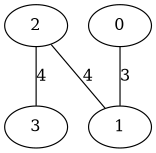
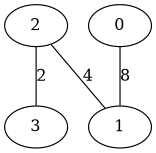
(42, 76) -> (42, 76)
(126, 76) -> (126, 76)
